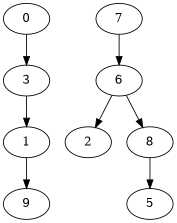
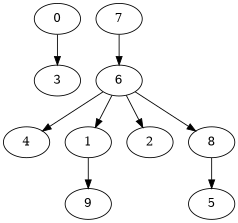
(27, 107) -> (106, 108)
none -> (27, 142)
